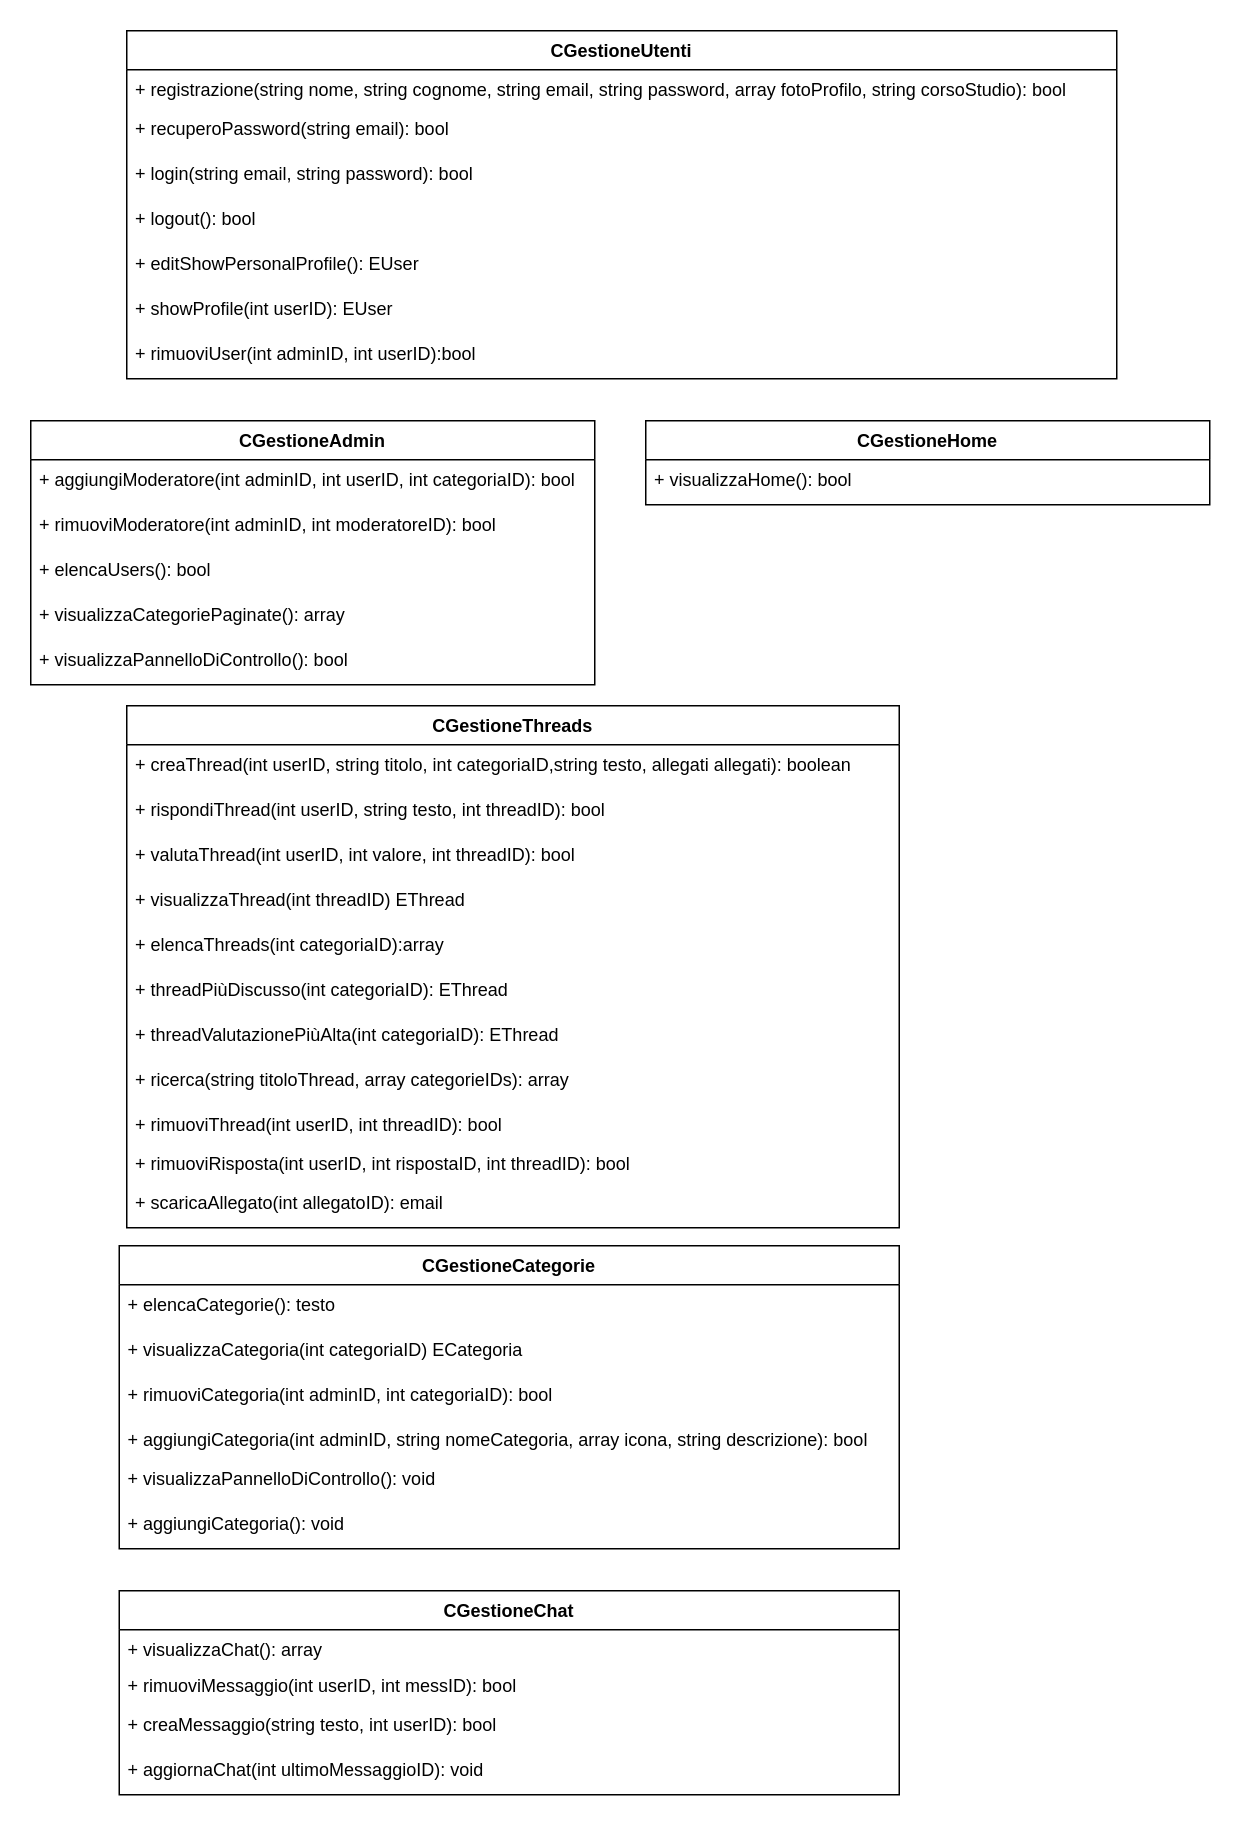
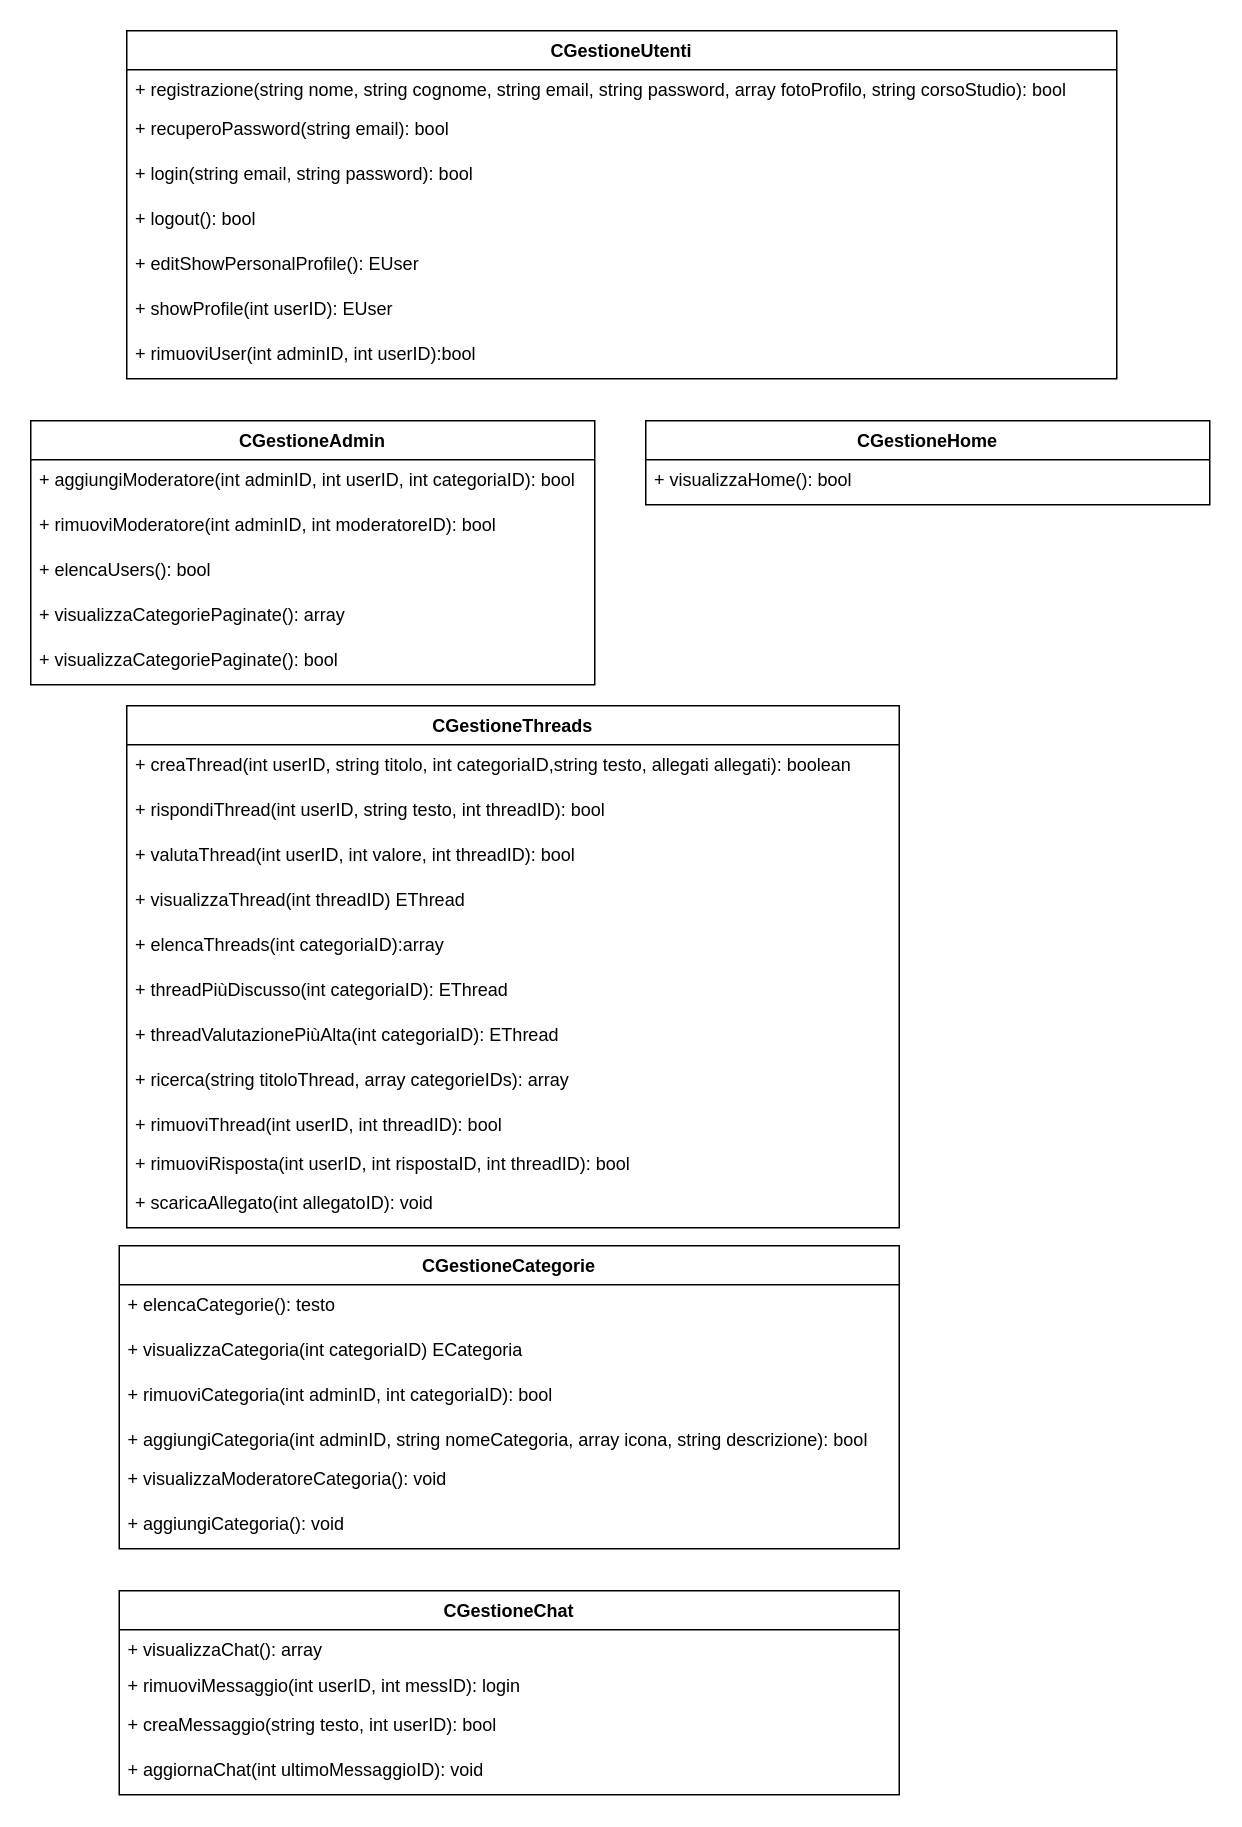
(207, 660) -> (204, 660)
(309, 1203) -> (306, 1203)
(296, 1479) -> (305, 1479)
(339, 1686) -> (342, 1686)
